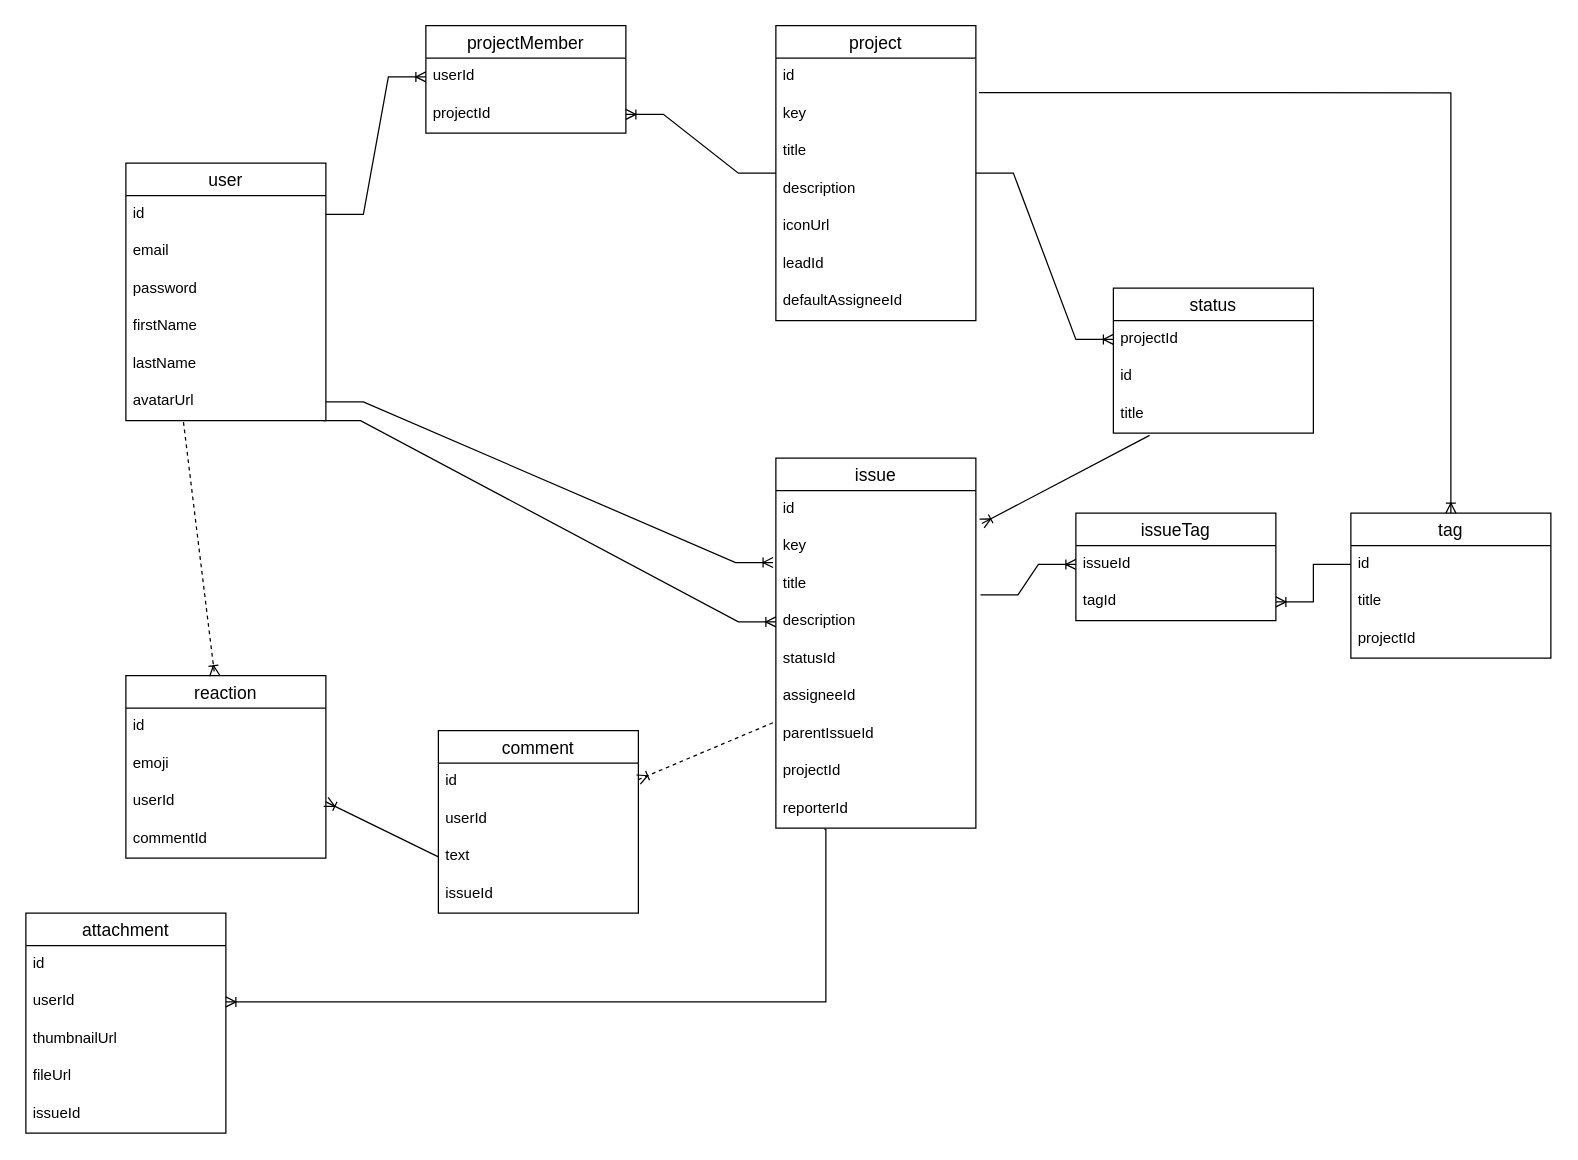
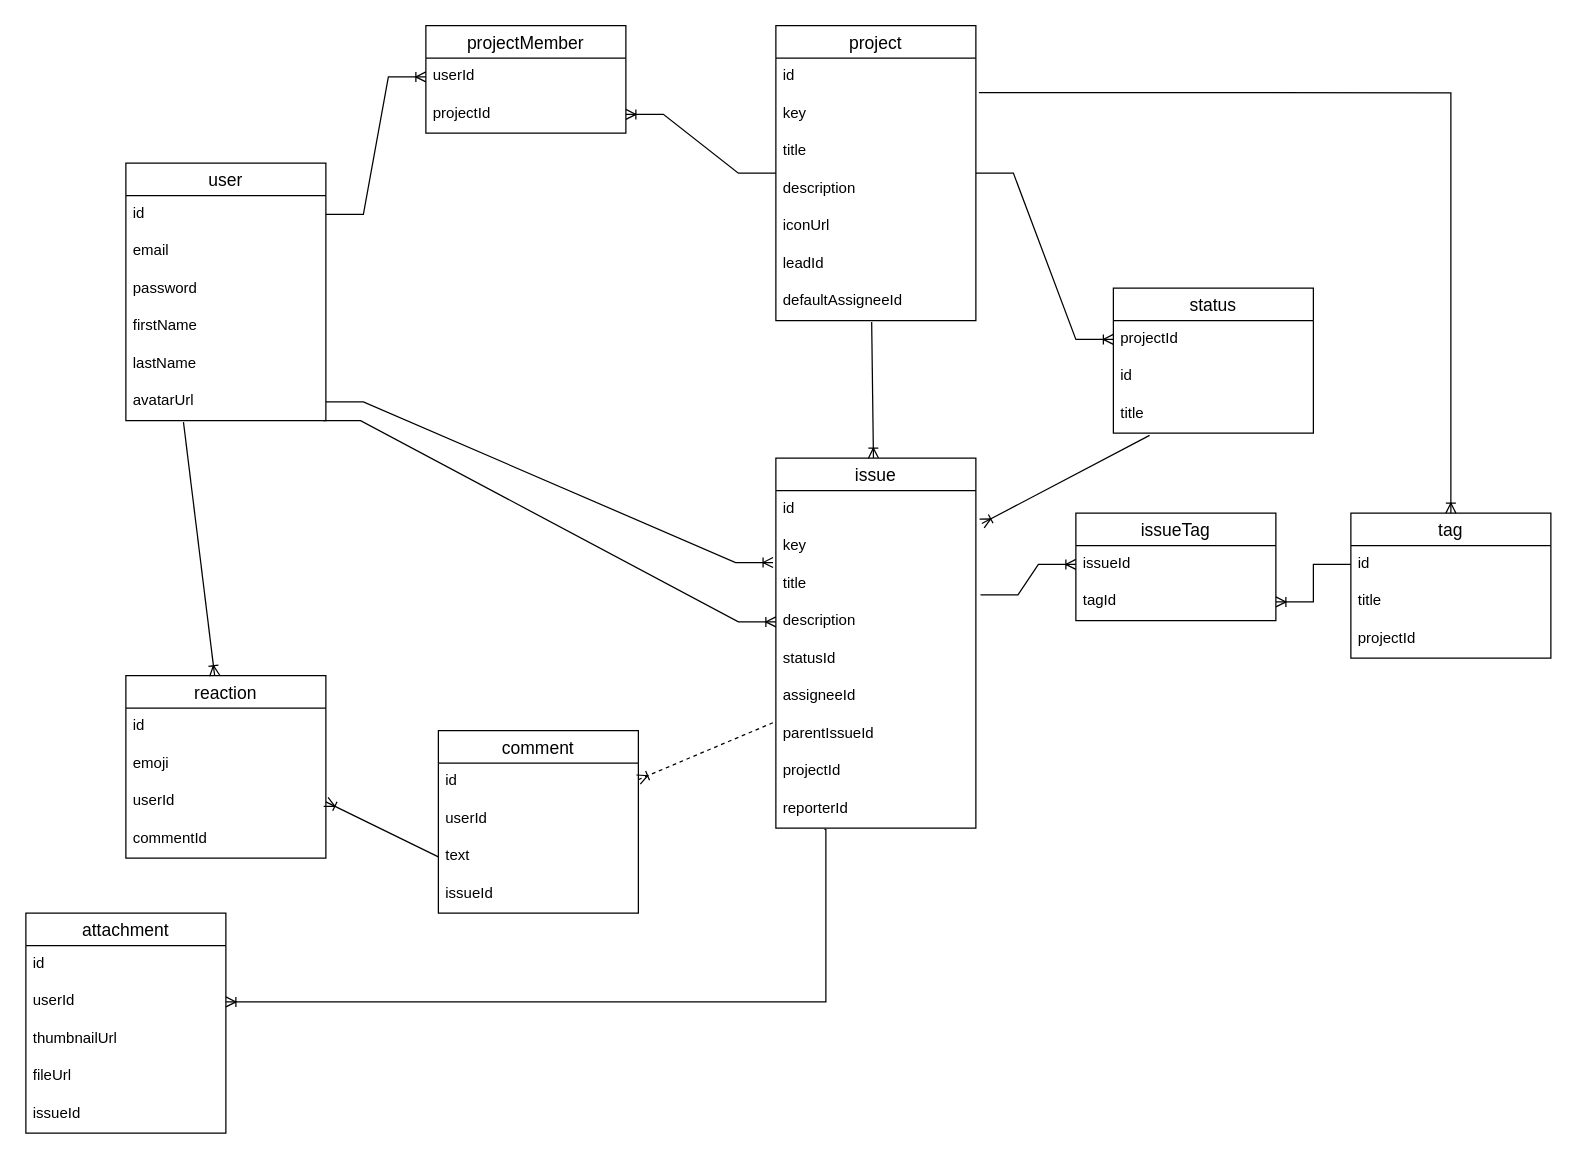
none -> (872, 390)
(199, 549) -> (199, 549)
